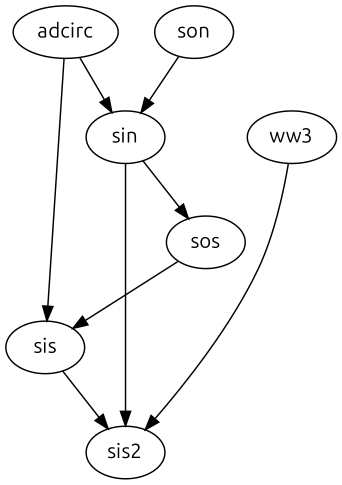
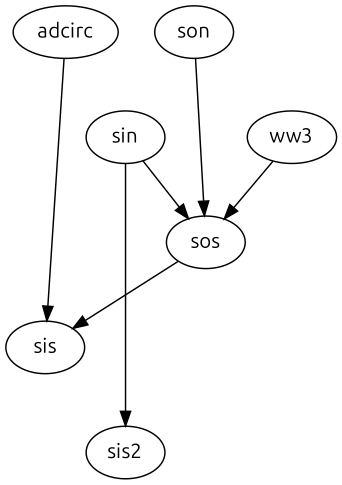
(164, 78) -> (200, 130)
(92, 79) -> none
(241, 301) -> (253, 184)
(81, 394) -> none
